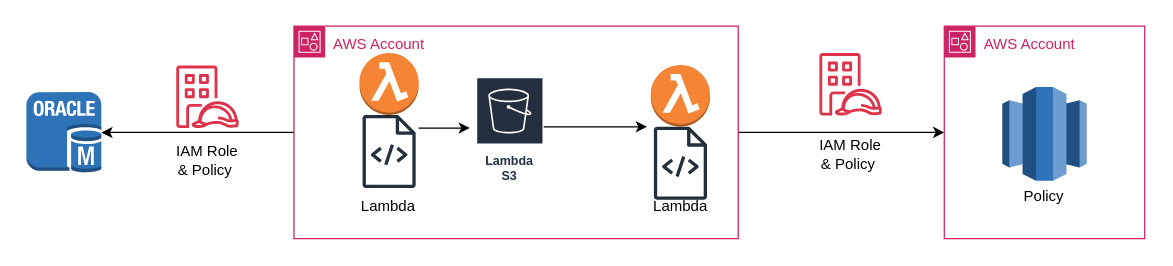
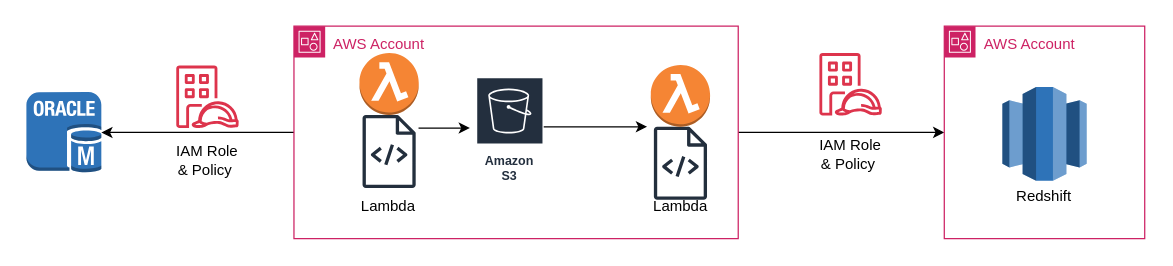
(509, 176) -> (509, 176)
(1044, 197) -> (1044, 197)
